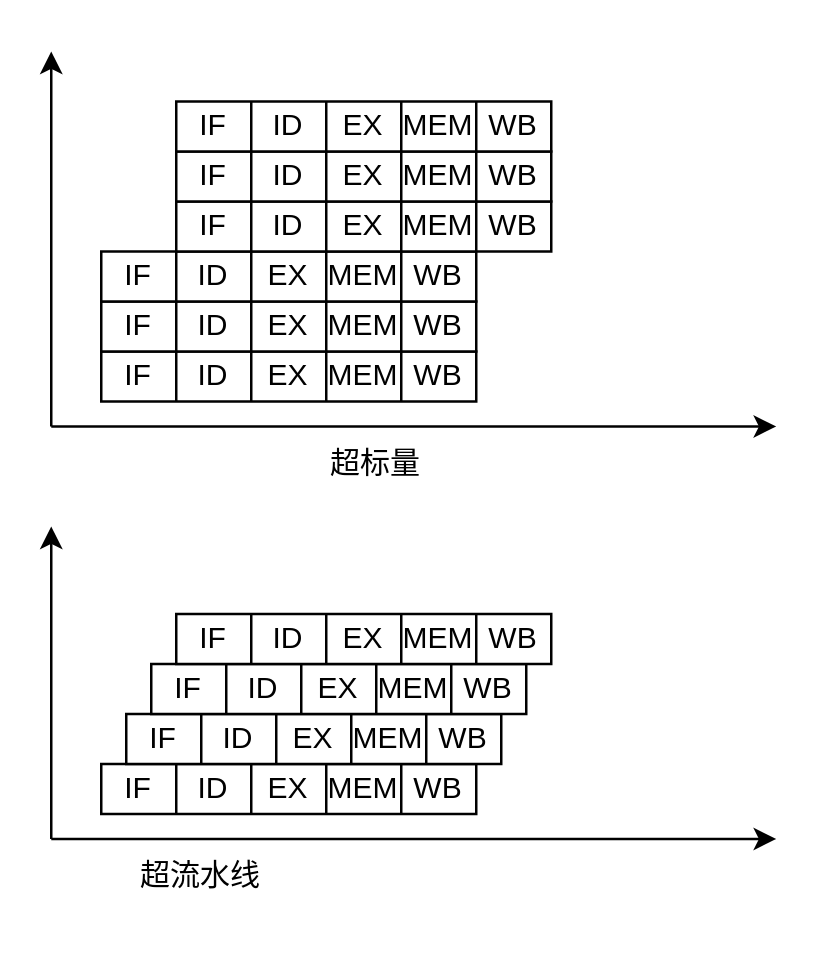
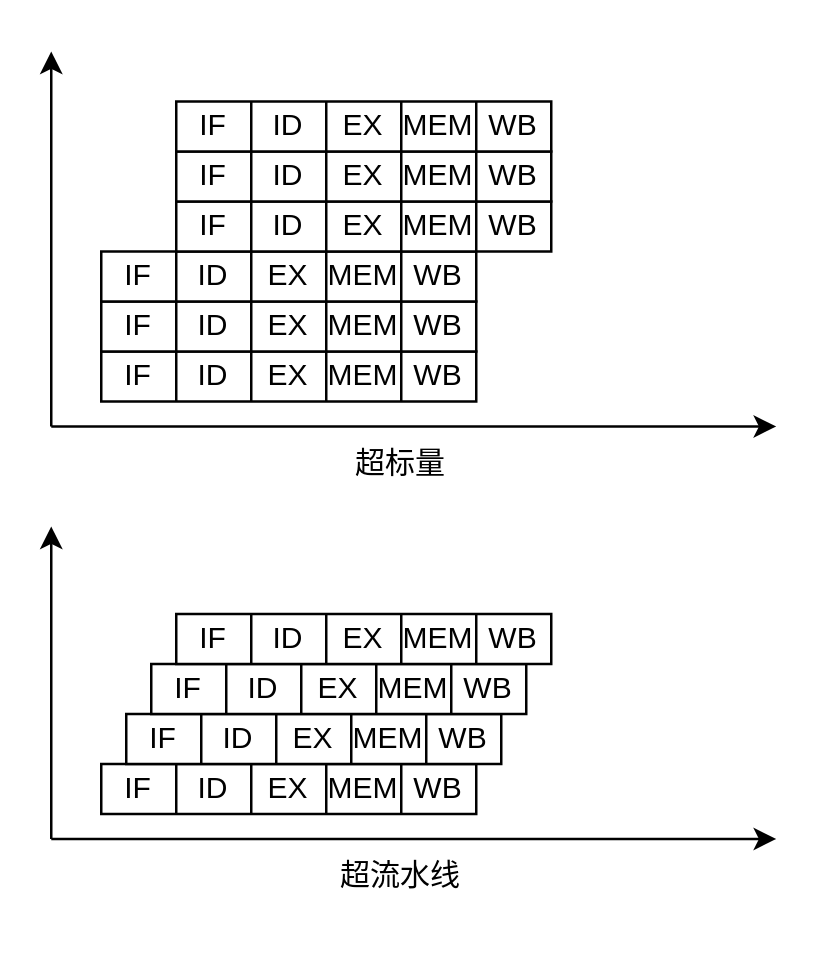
(376, 464) -> (401, 464)
(201, 876) -> (401, 876)
